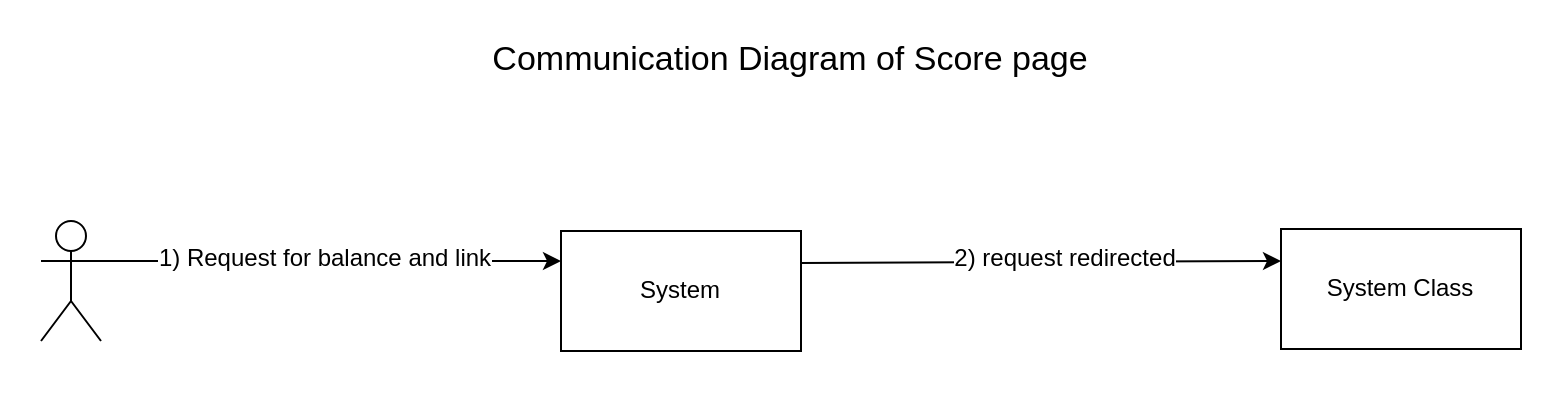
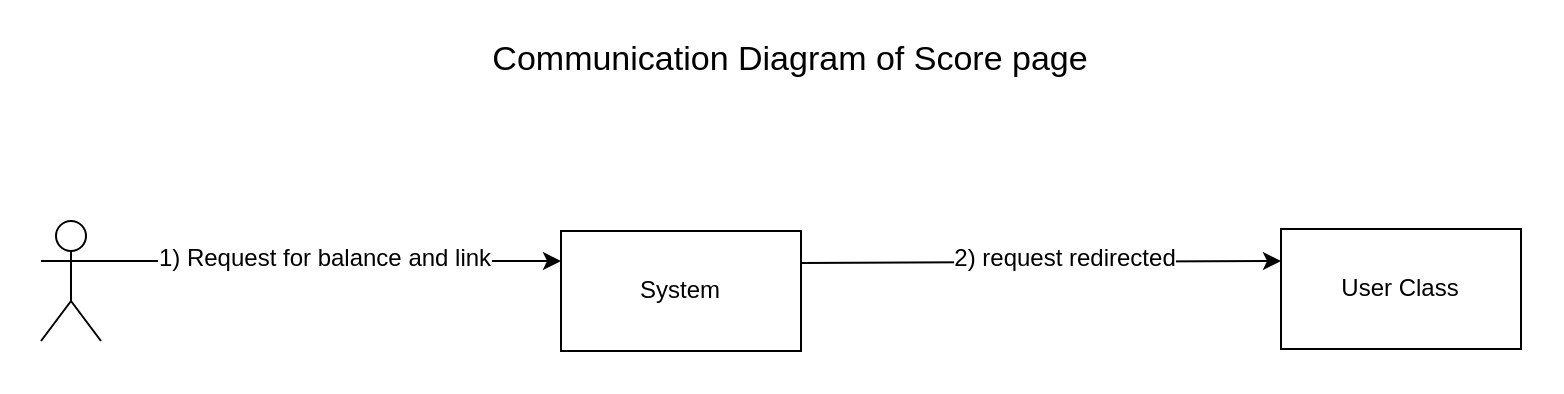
(1401, 289) -> (1401, 289)
